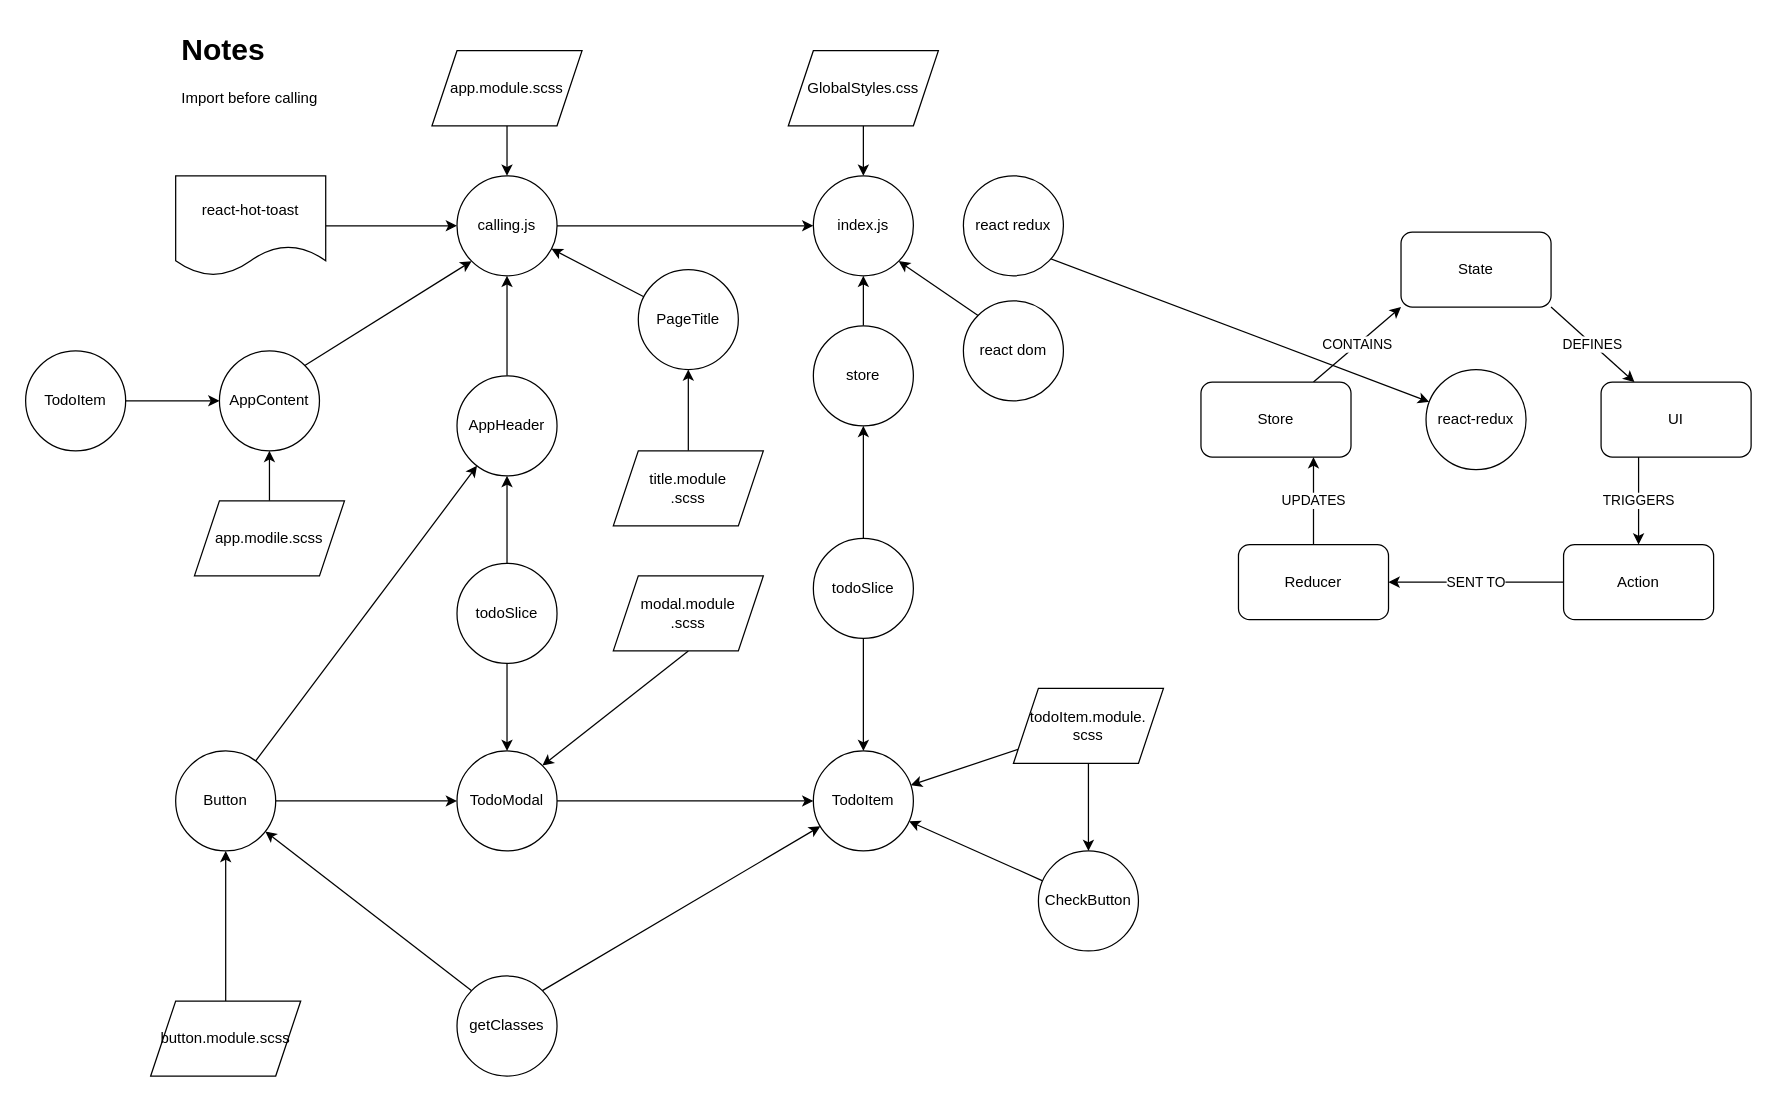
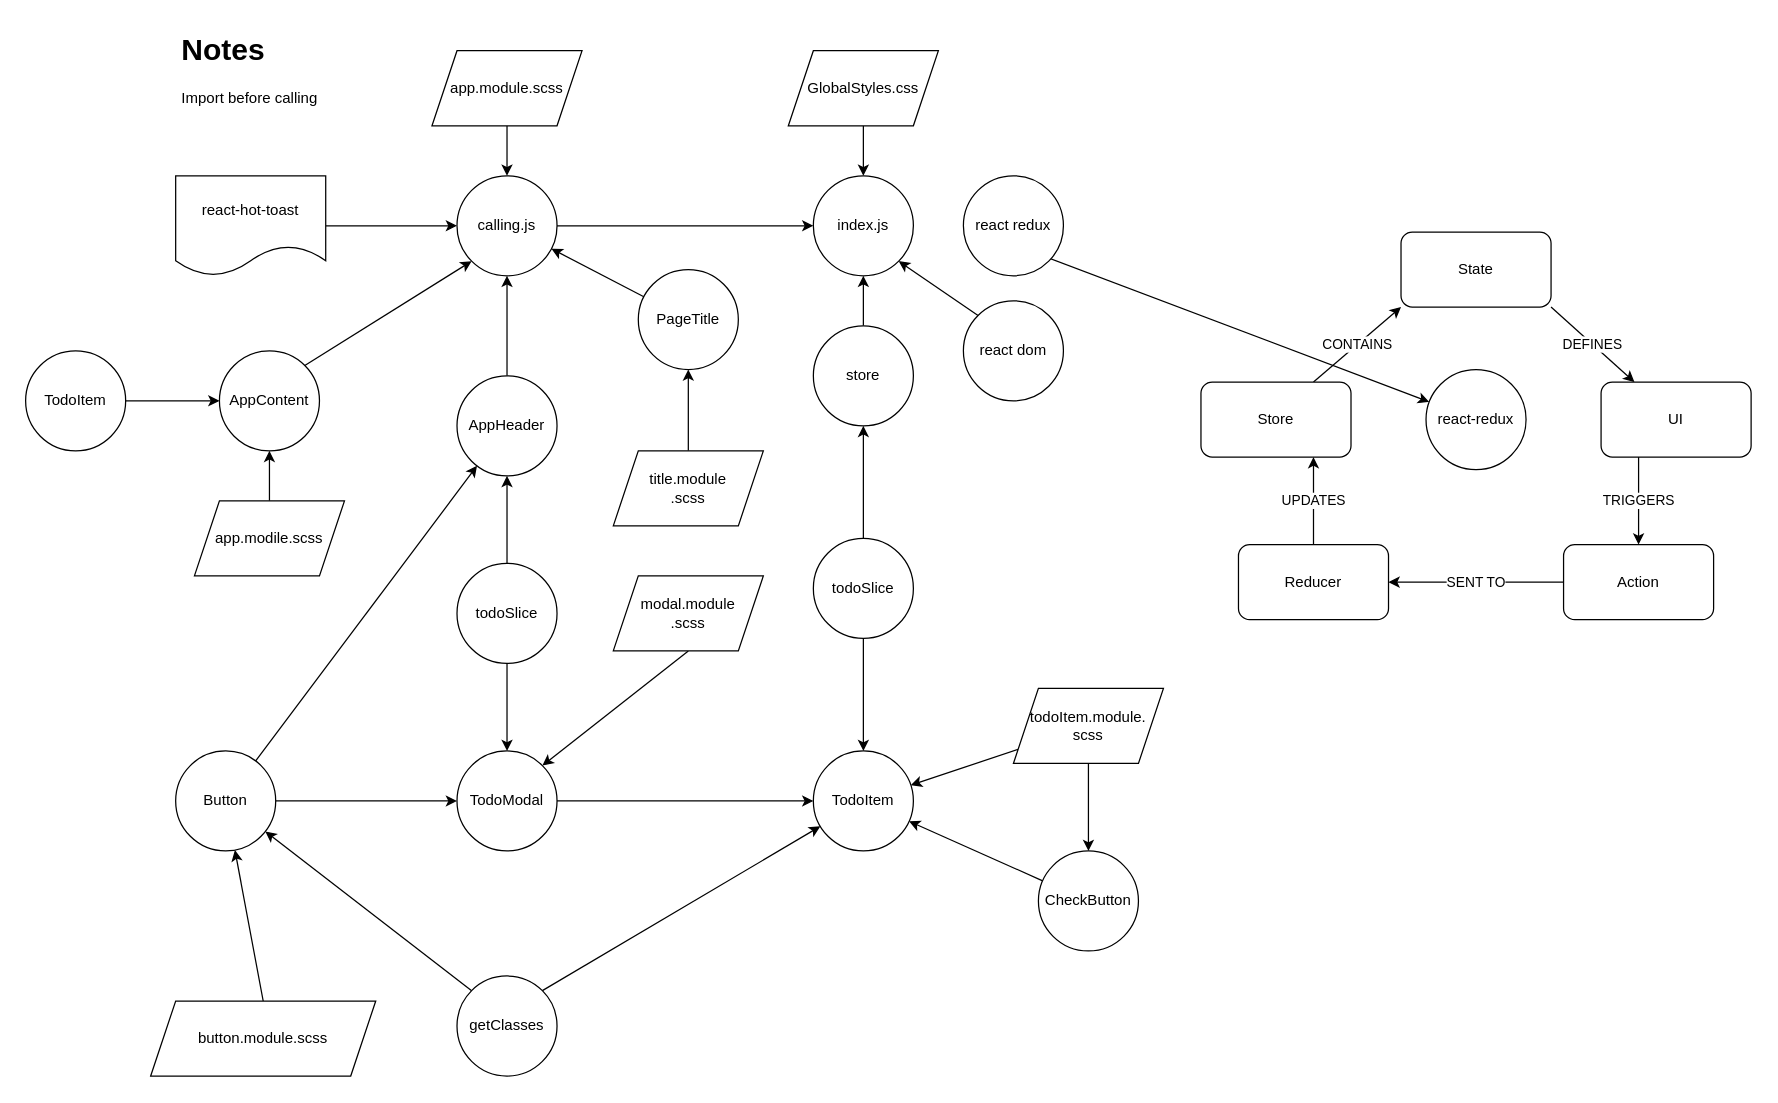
(226, 1038) -> (263, 1038)
